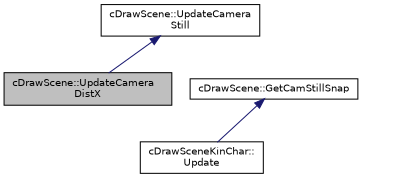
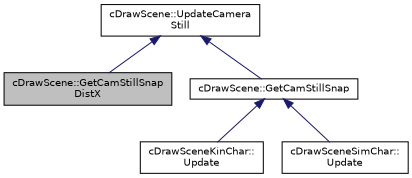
none -> (236, 61)
(88, 89) -> (88, 89)
none -> (345, 158)
